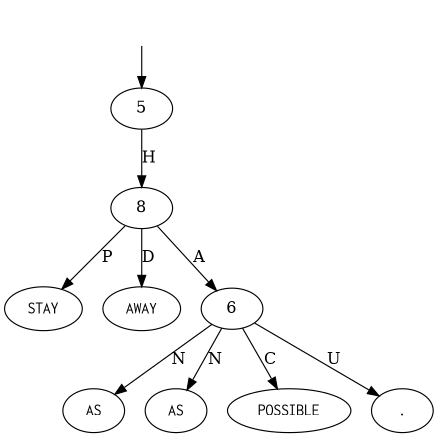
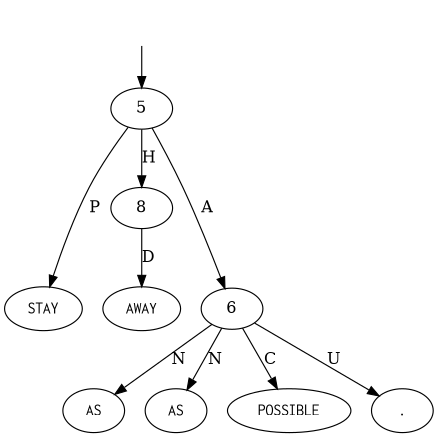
(98, 253) -> (84, 198)
(183, 254) -> (189, 202)
